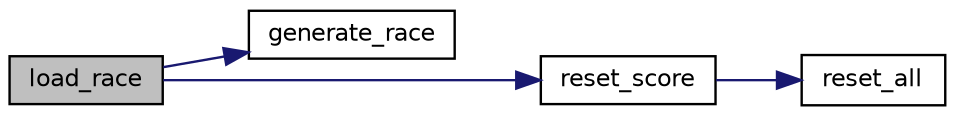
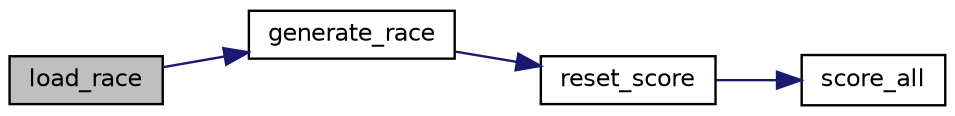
(340, 80) -> (486, 57)
(873, 80) -> (873, 80)
